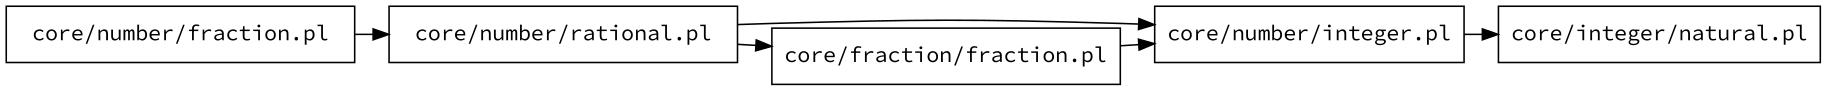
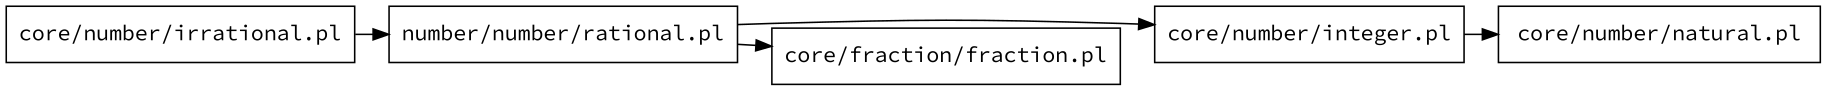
(180, 34) -> (180, 34)
(563, 34) -> (563, 34)
(1659, 34) -> (1659, 34)
(1129, 45) -> none
